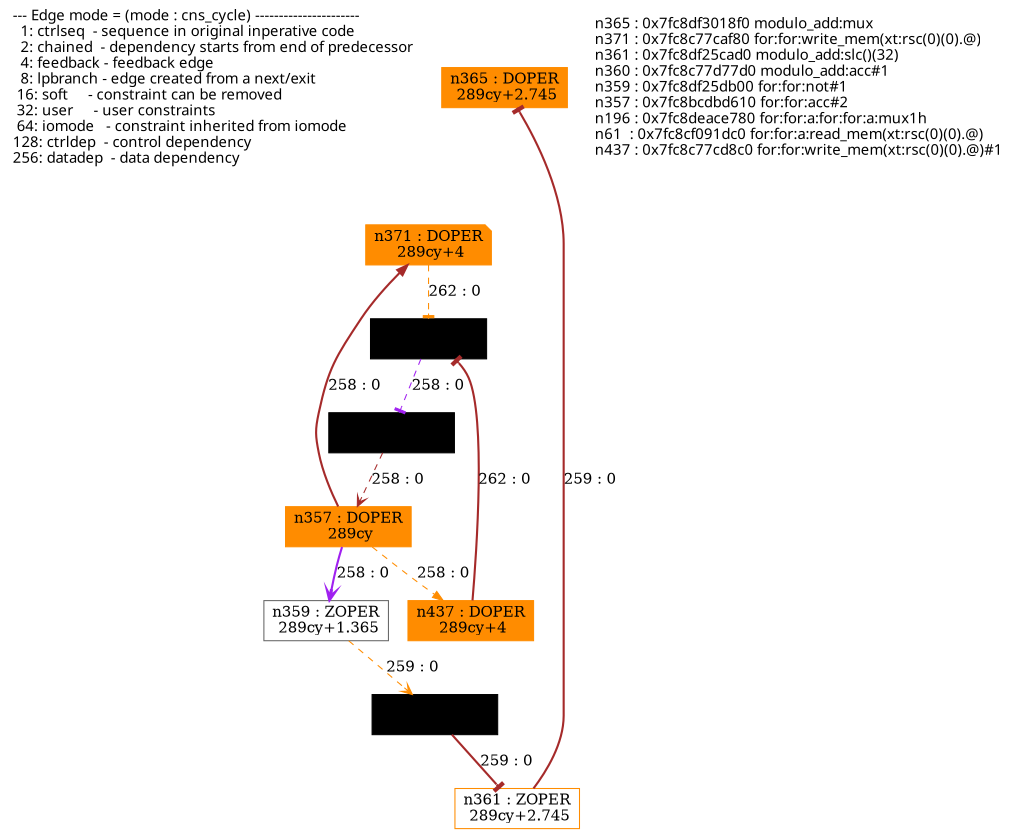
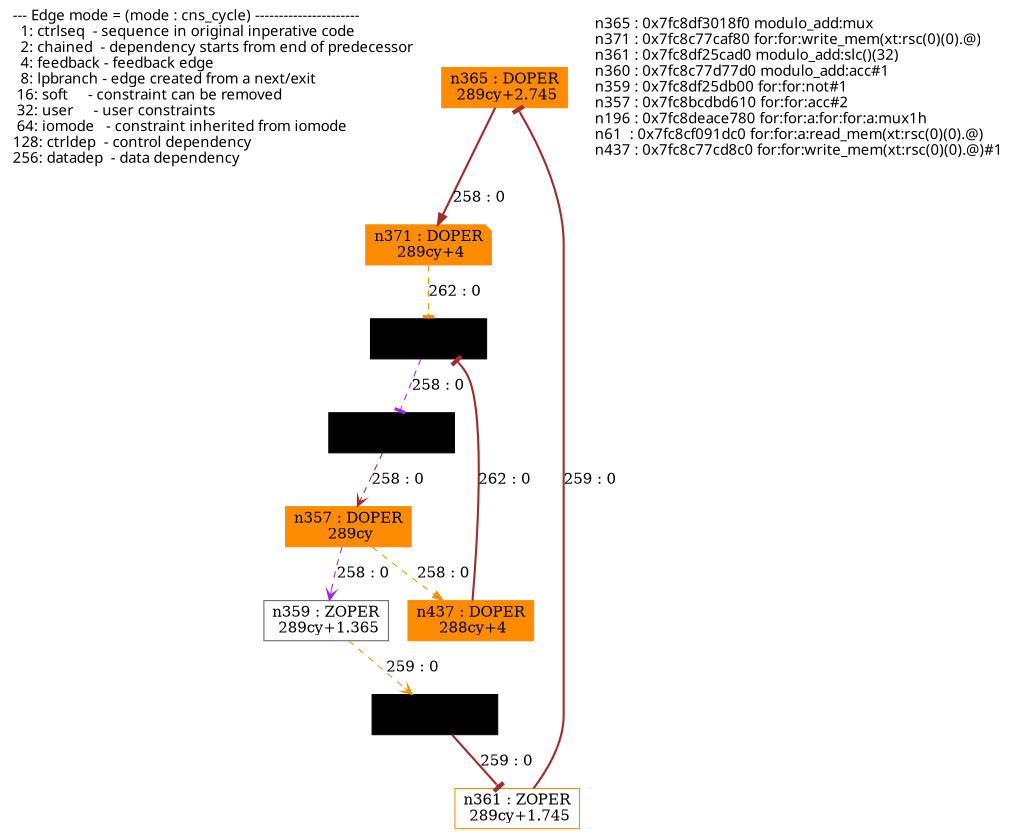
(327, 381) -> (469, 161)
(336, 568) -> (336, 568)
(471, 621) -> (471, 621)
(517, 809) -> (517, 809)
